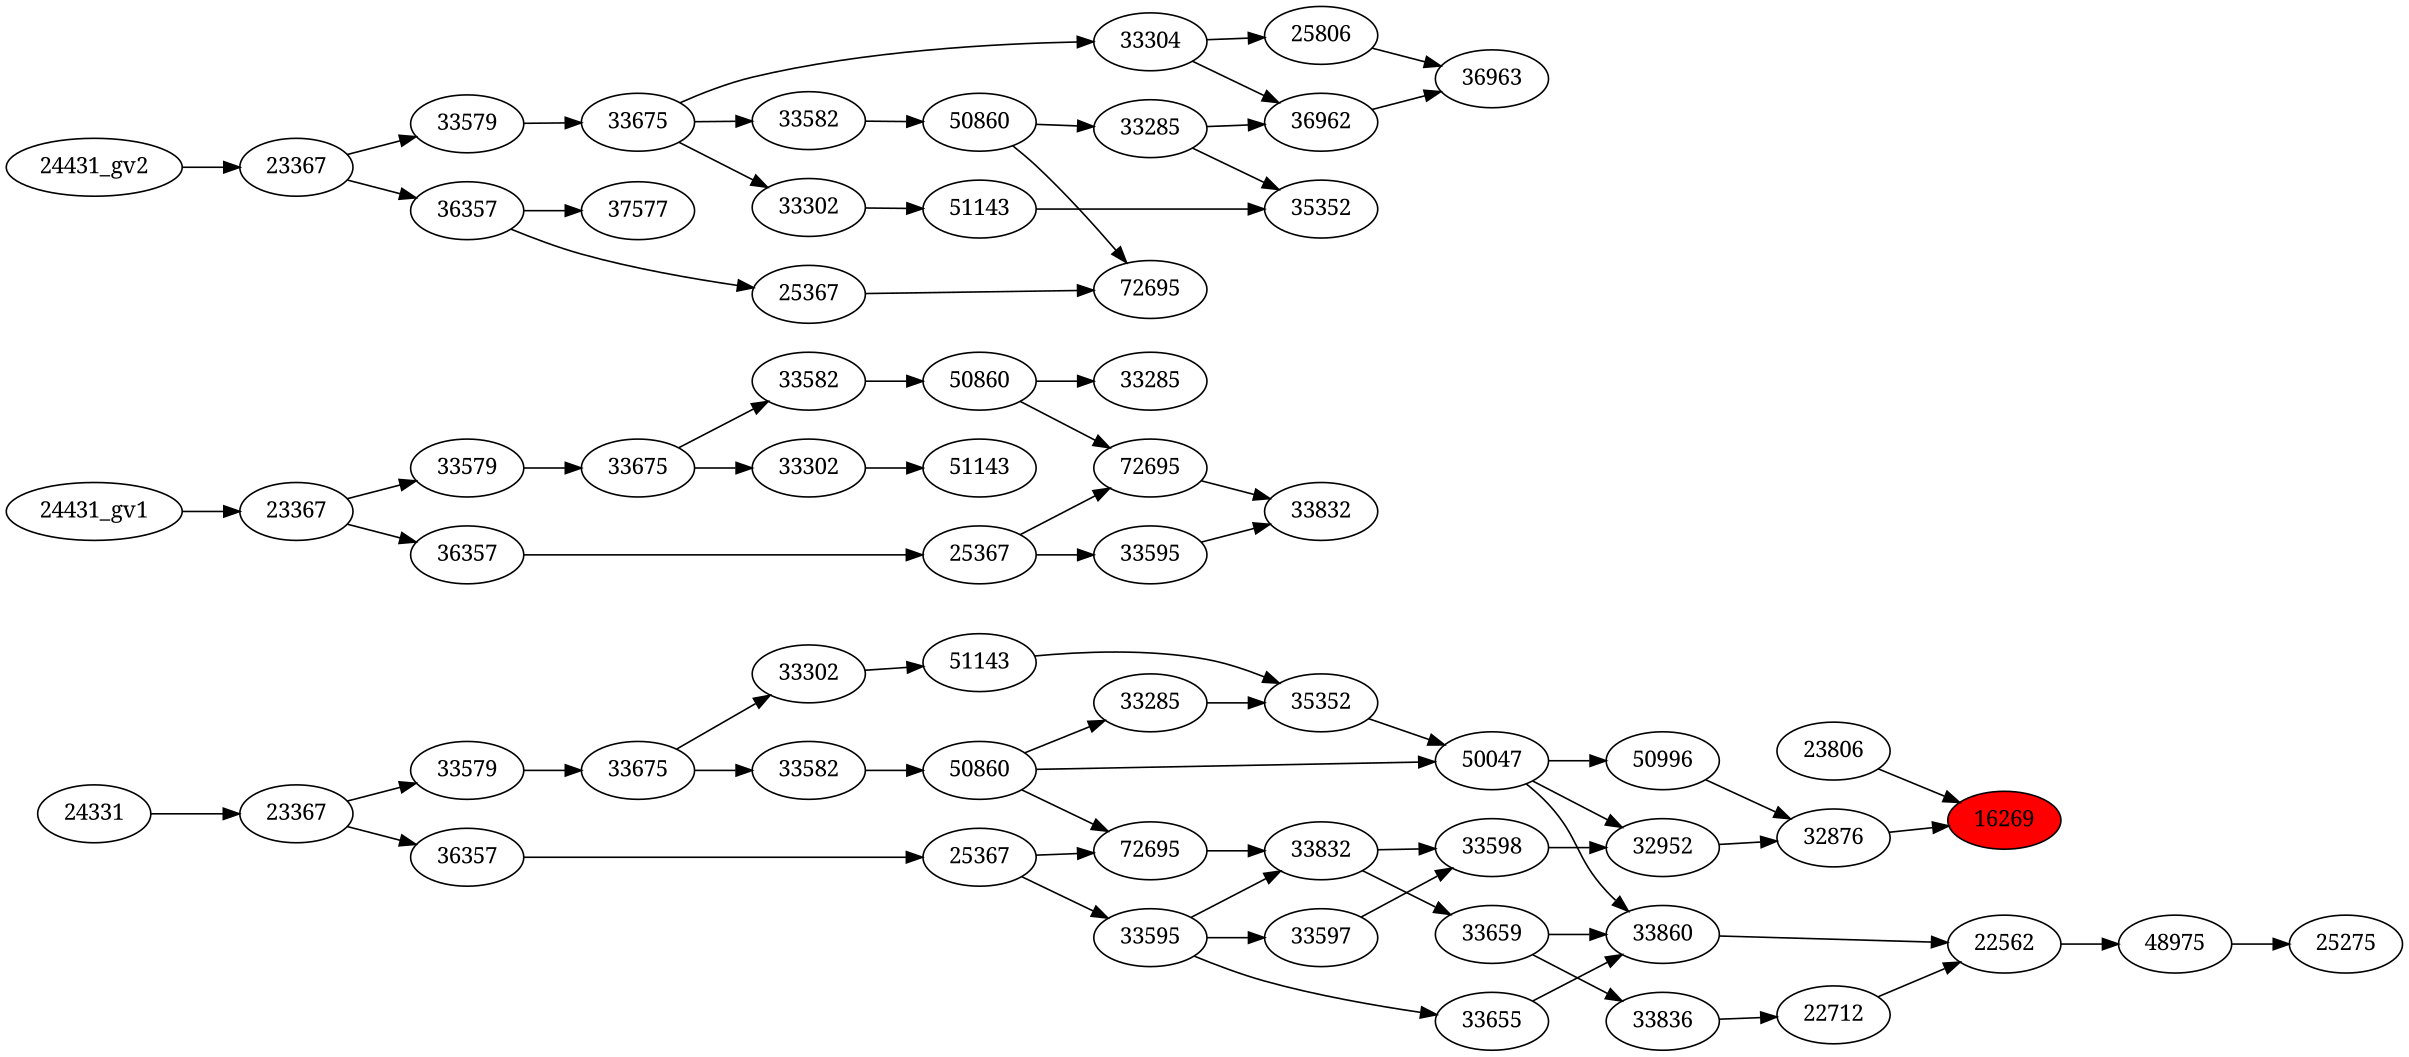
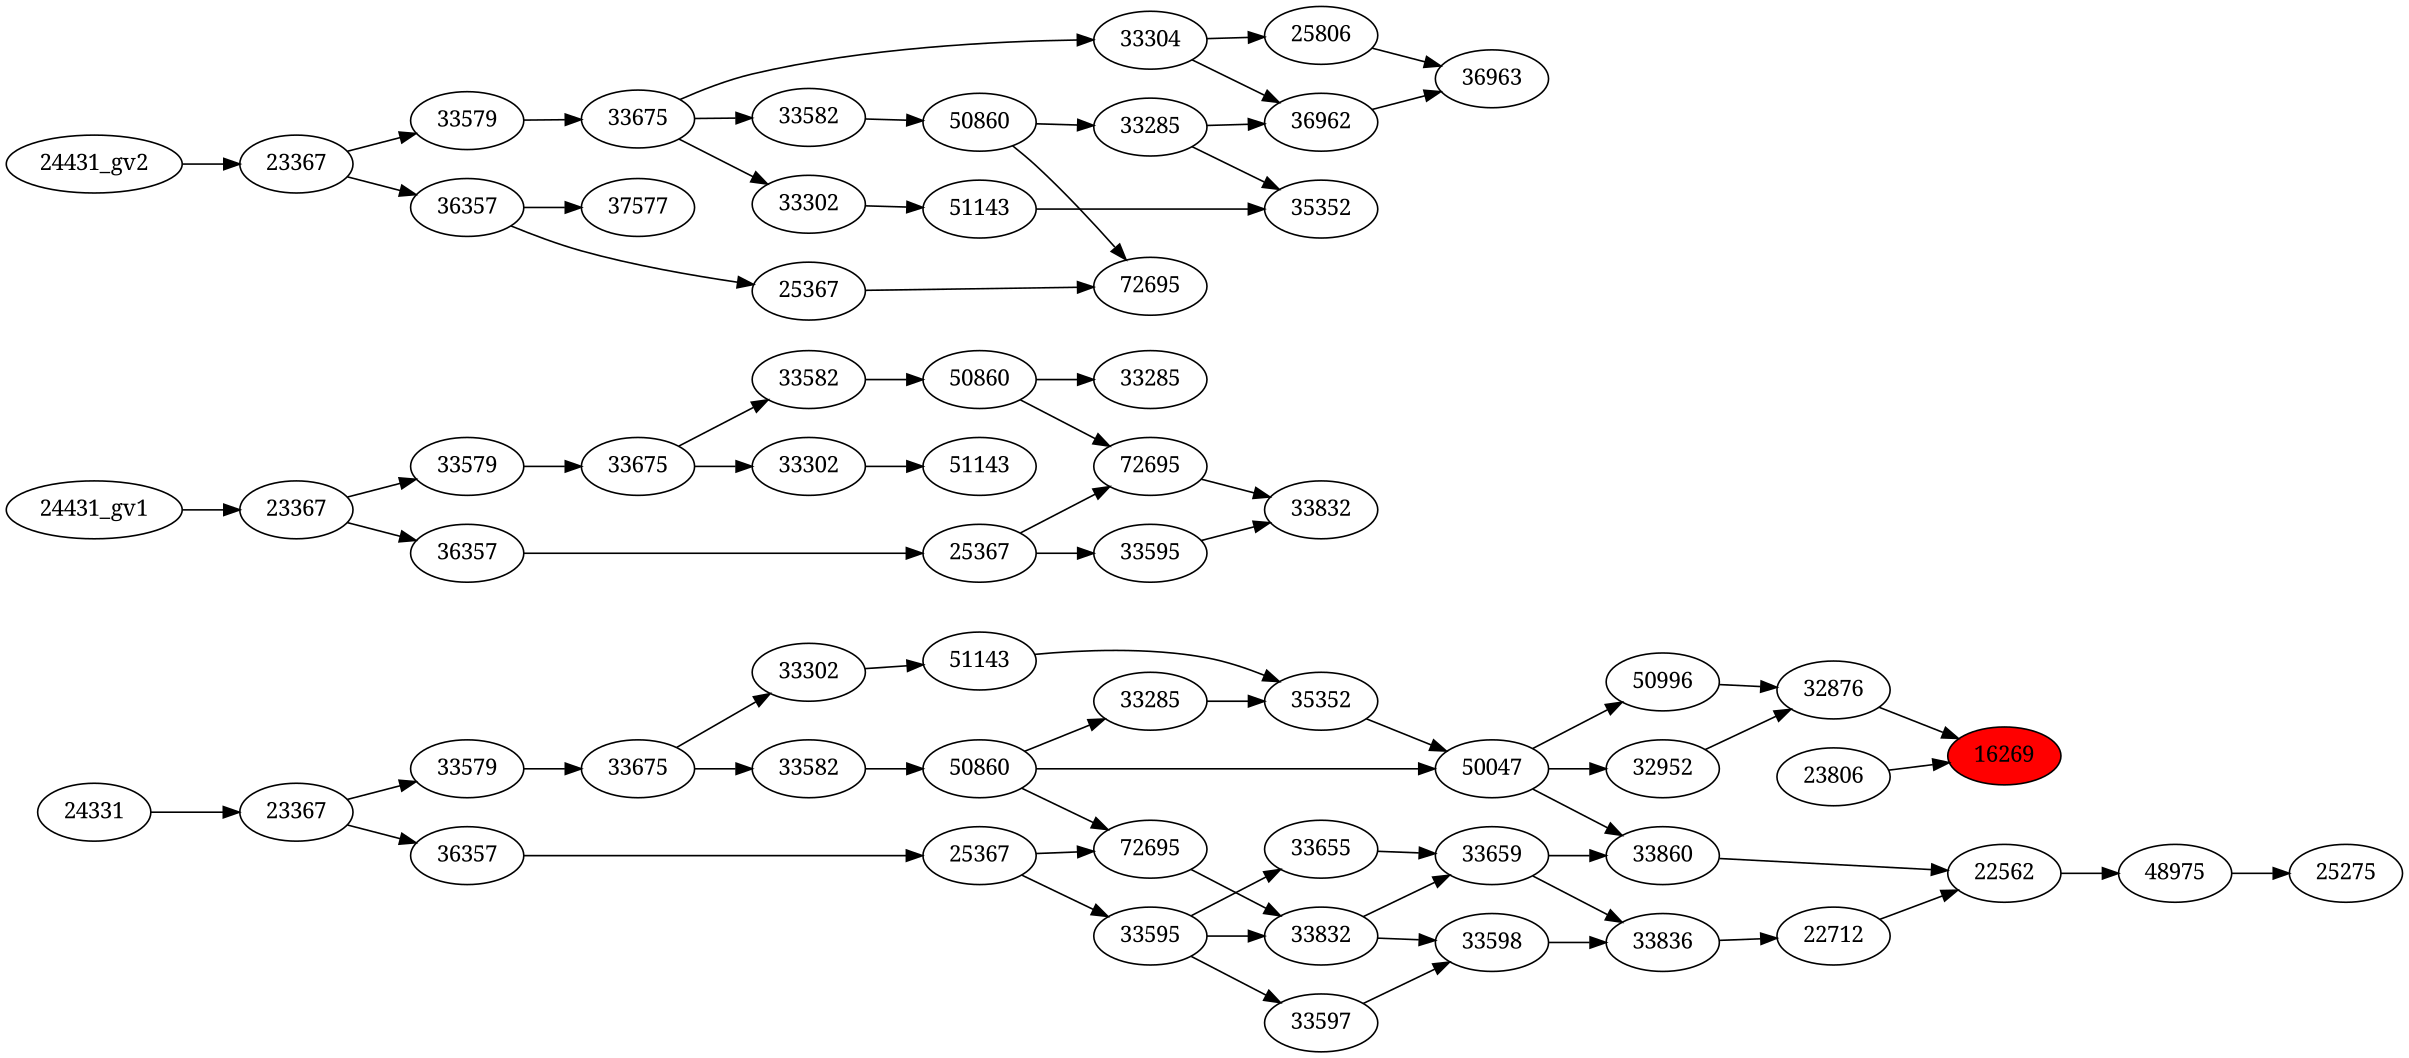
(1566, 848) -> (1569, 942)
(1566, 984) -> (1398, 852)
